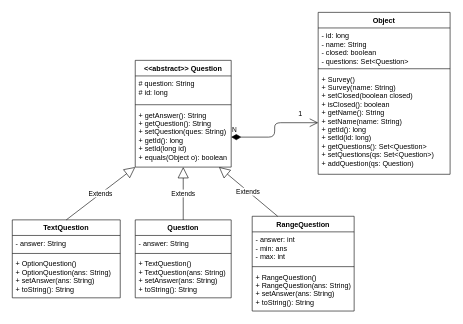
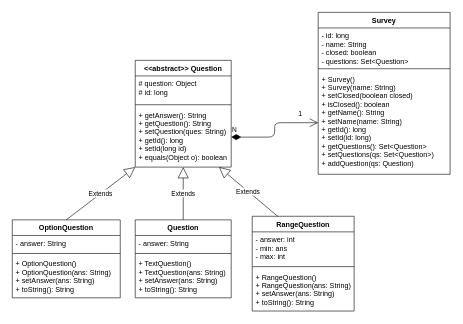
(384, 20) -> (384, 20)
(170, 84) -> (171, 84)
(66, 228) -> (66, 228)
